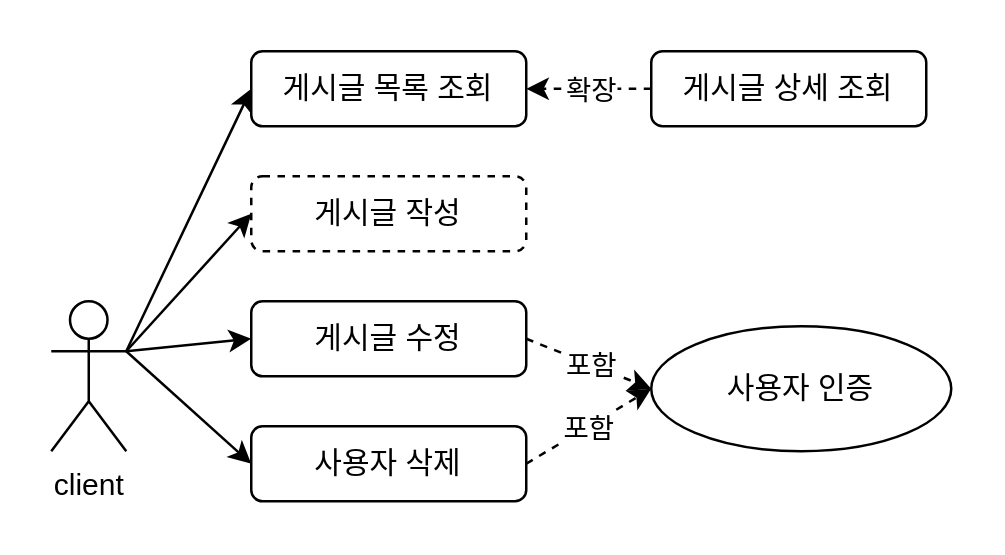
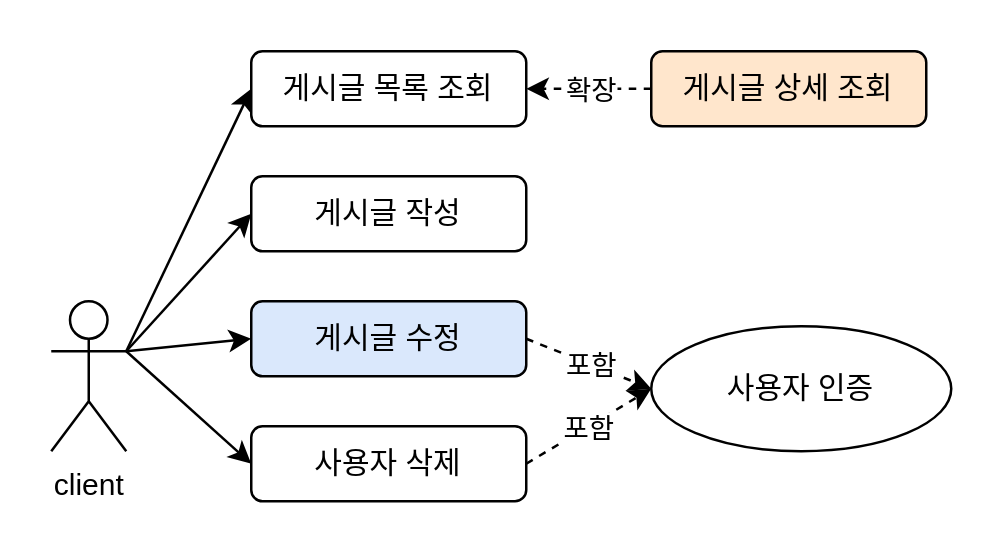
(789, 89) -> (789, 89)
(389, 214) -> (389, 214)
(389, 339) -> (389, 339)
